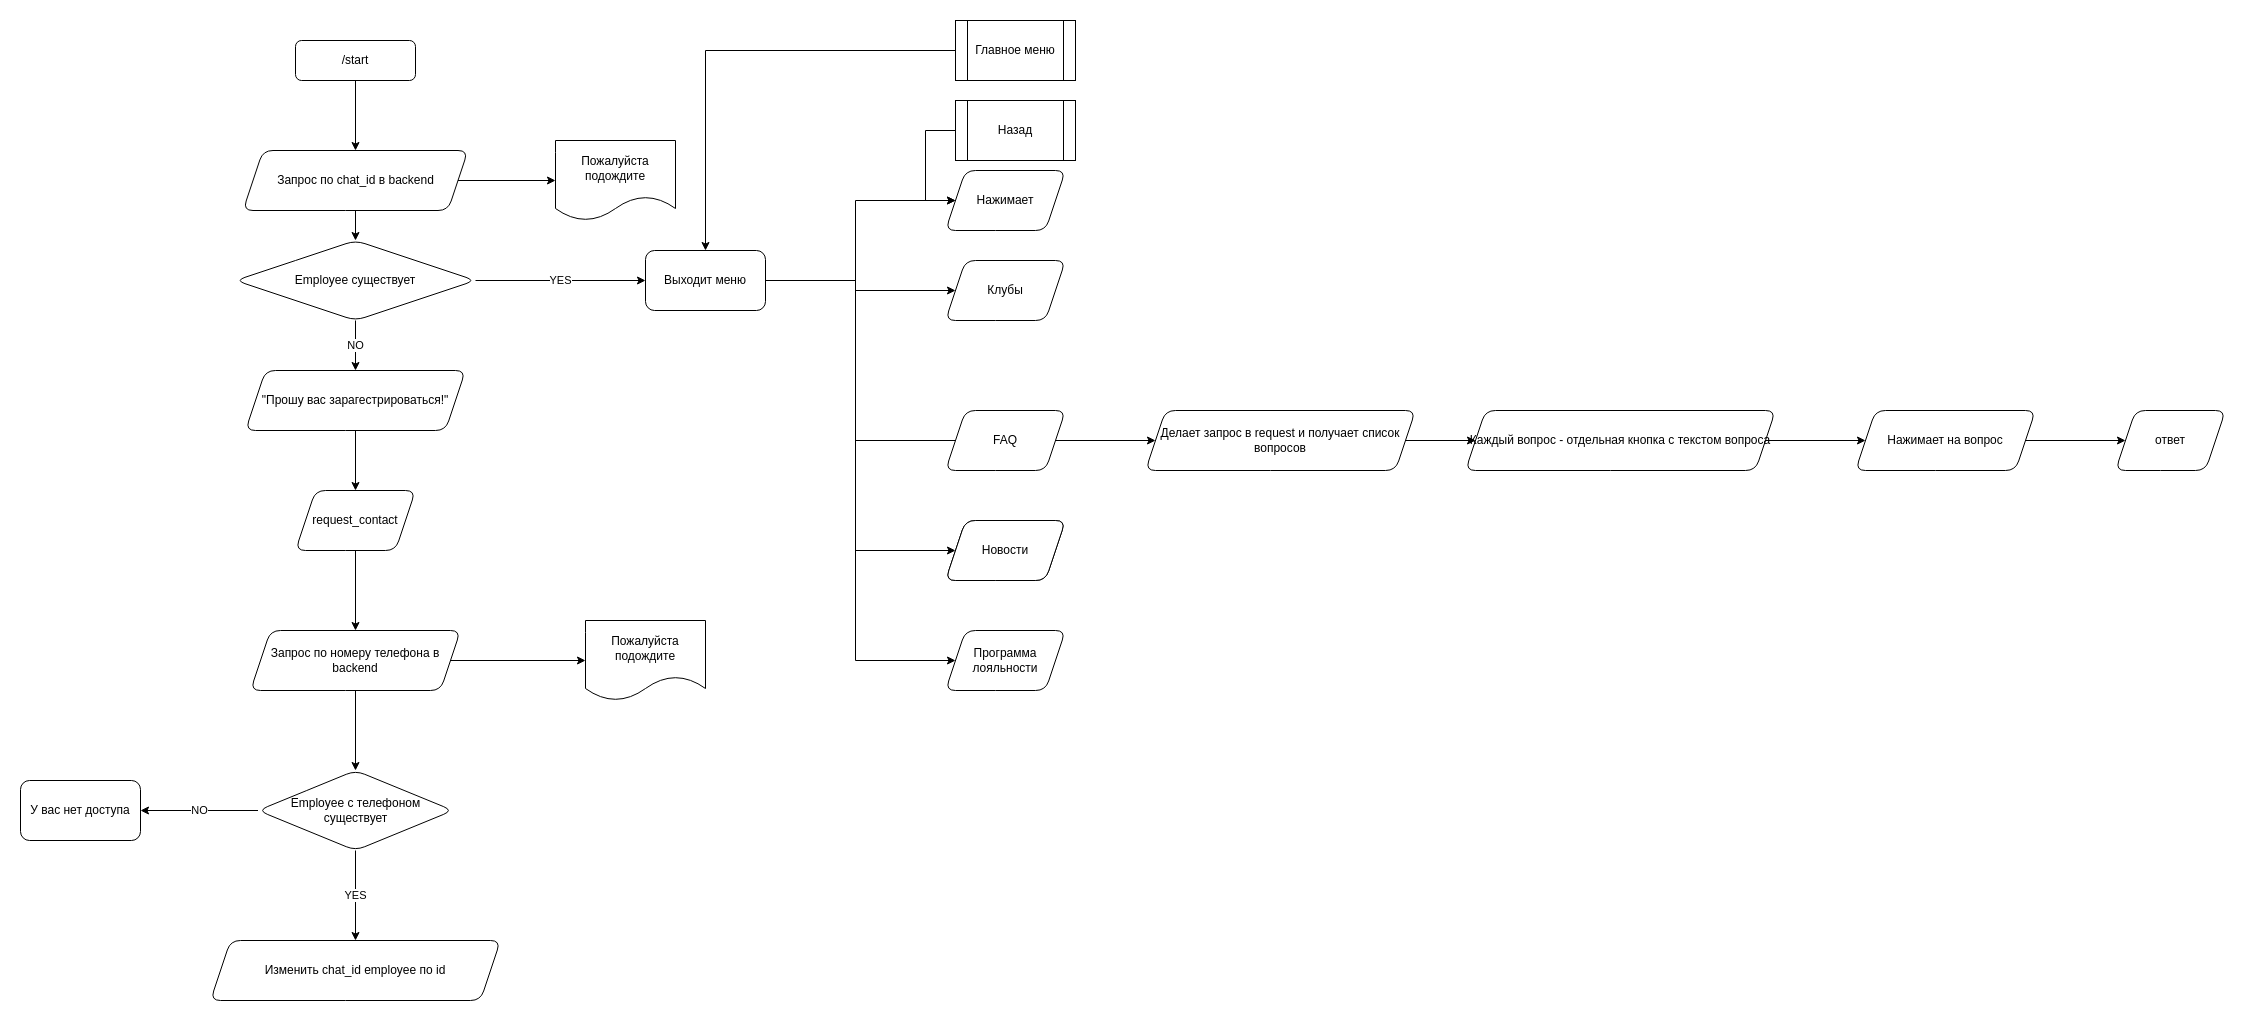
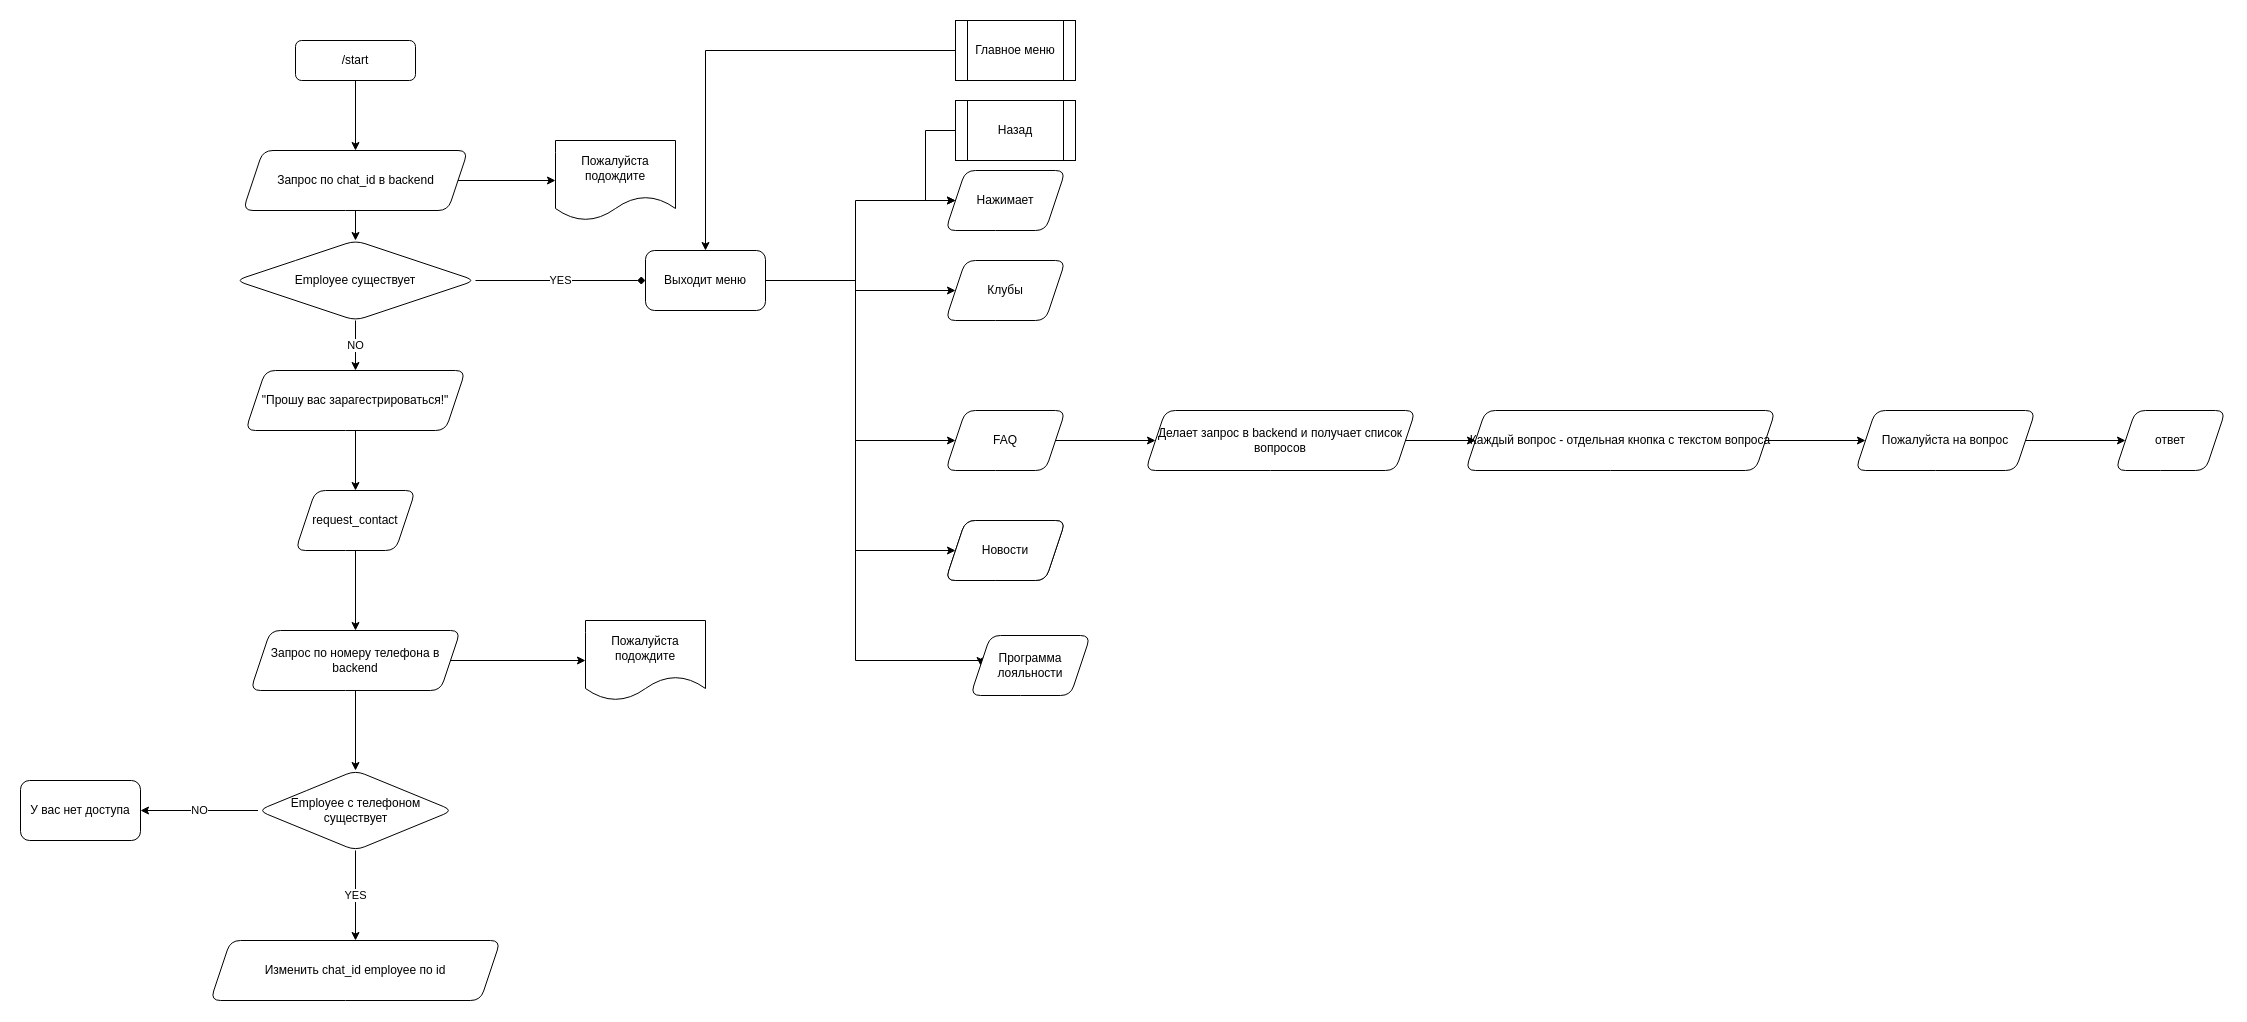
(637, 281) -> (637, 281)
(950, 441) -> (947, 441)
(1281, 441) -> (1281, 441)
(1946, 441) -> (1946, 441)
(1006, 661) -> (1031, 666)
